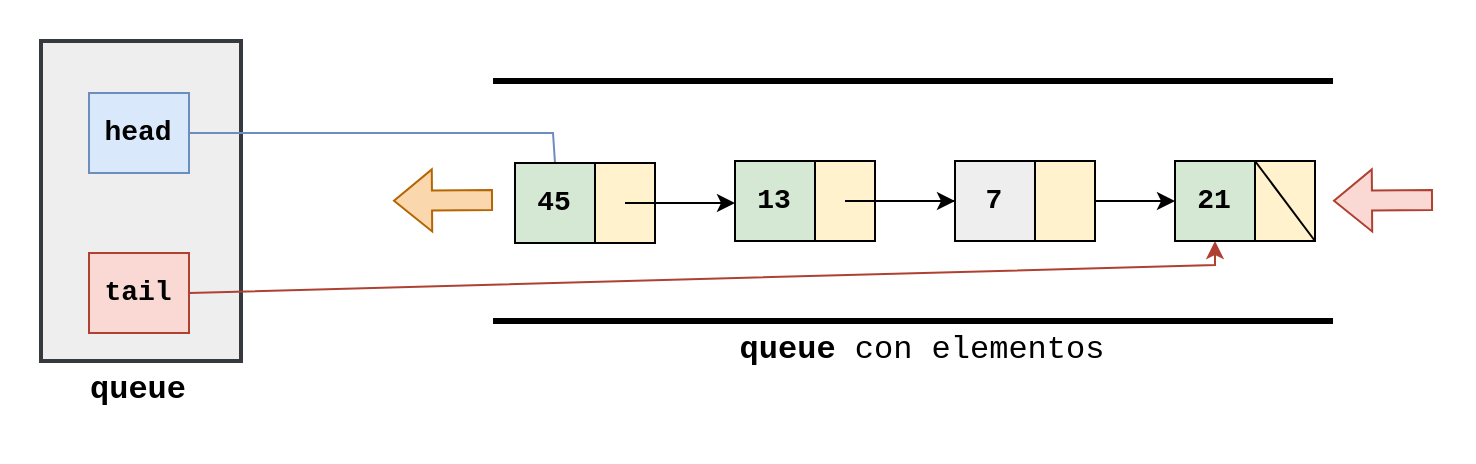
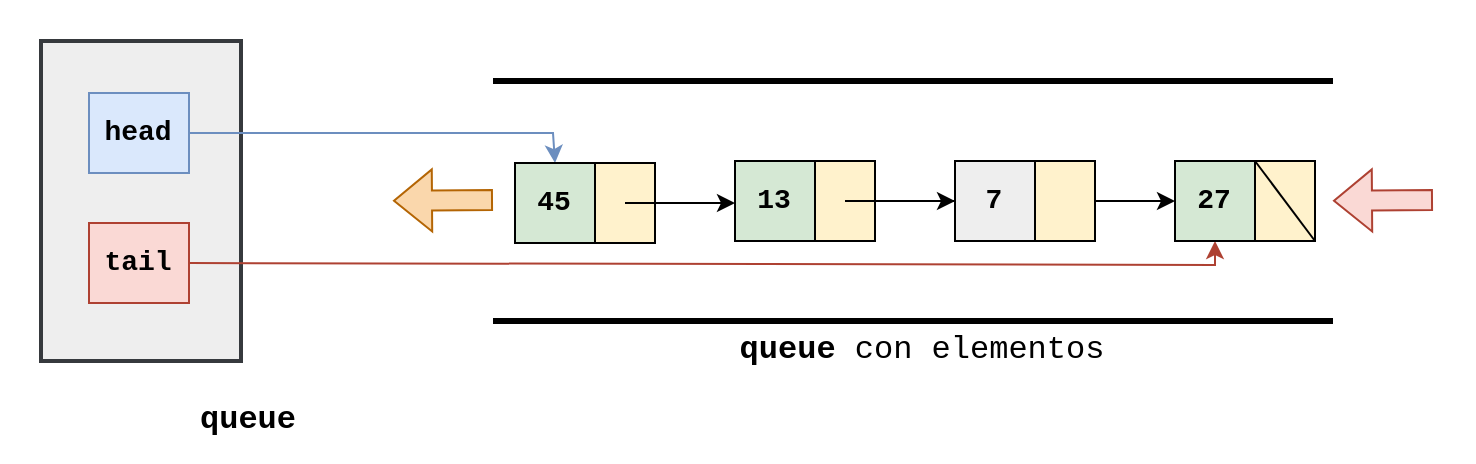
(554, 153) -> (554, 148)
(1215, 201) -> (1215, 201)
(139, 293) -> (139, 263)
(139, 391) -> (249, 421)
